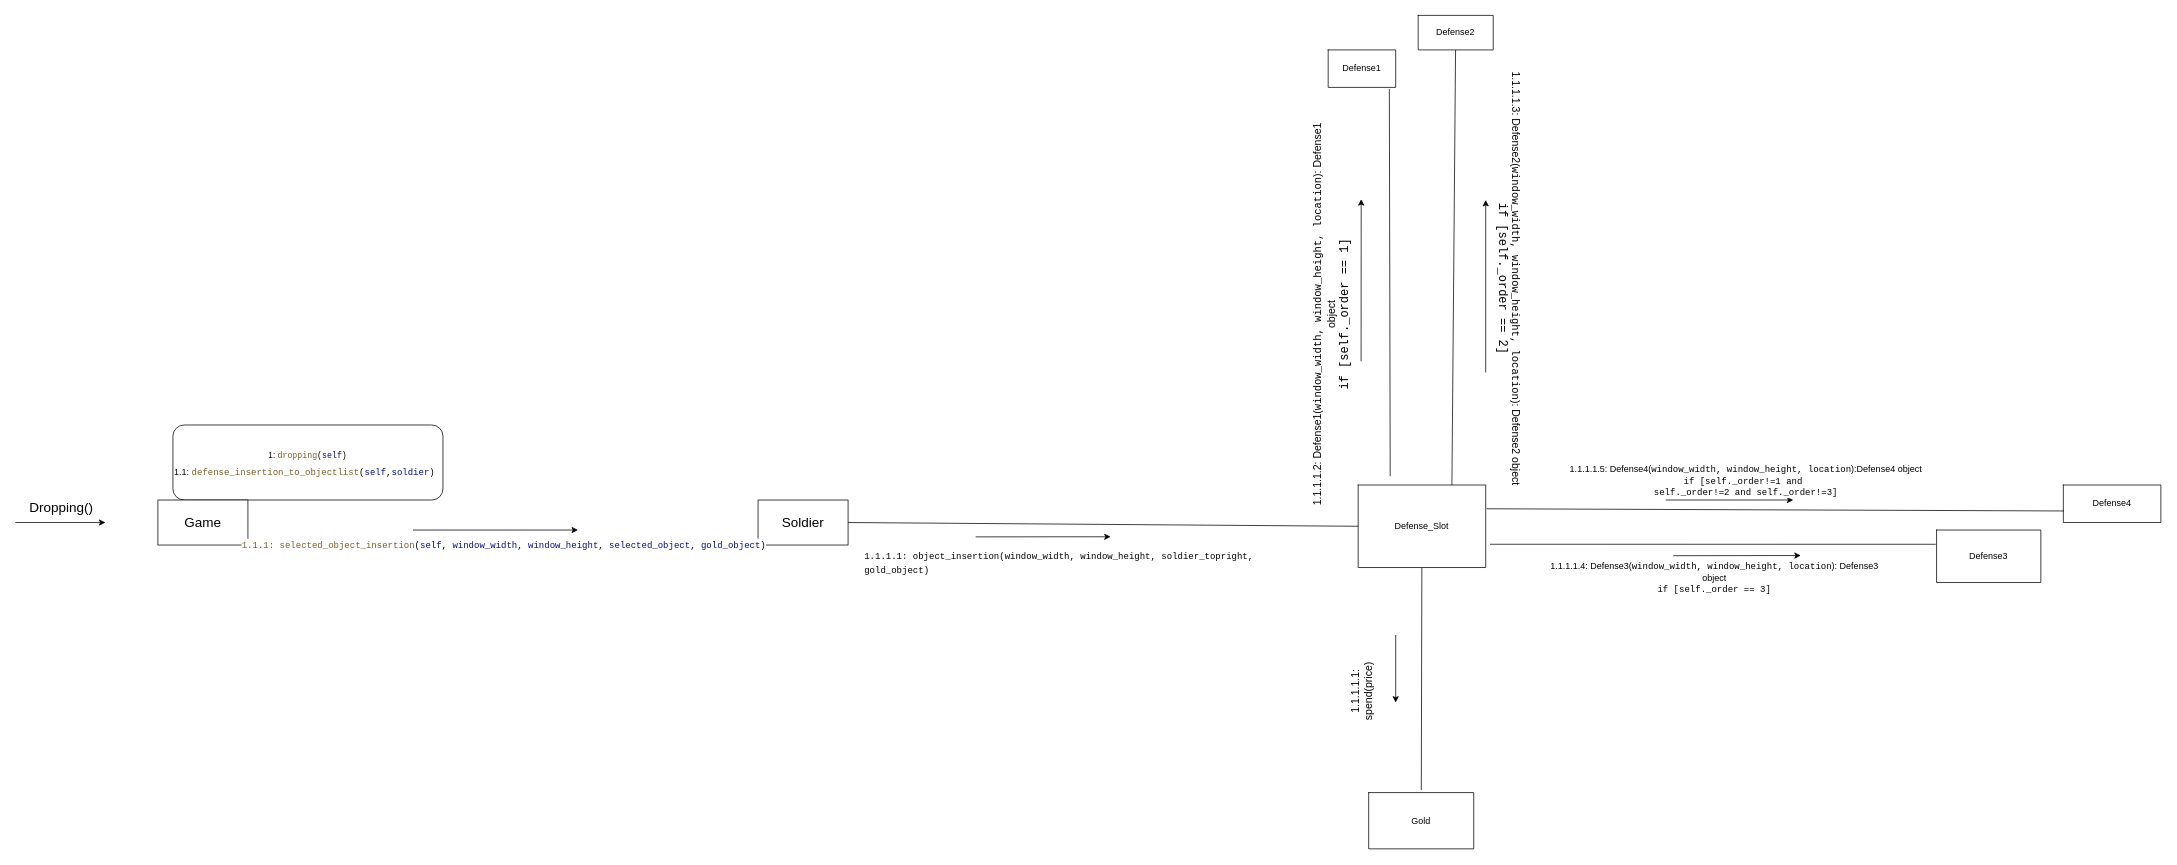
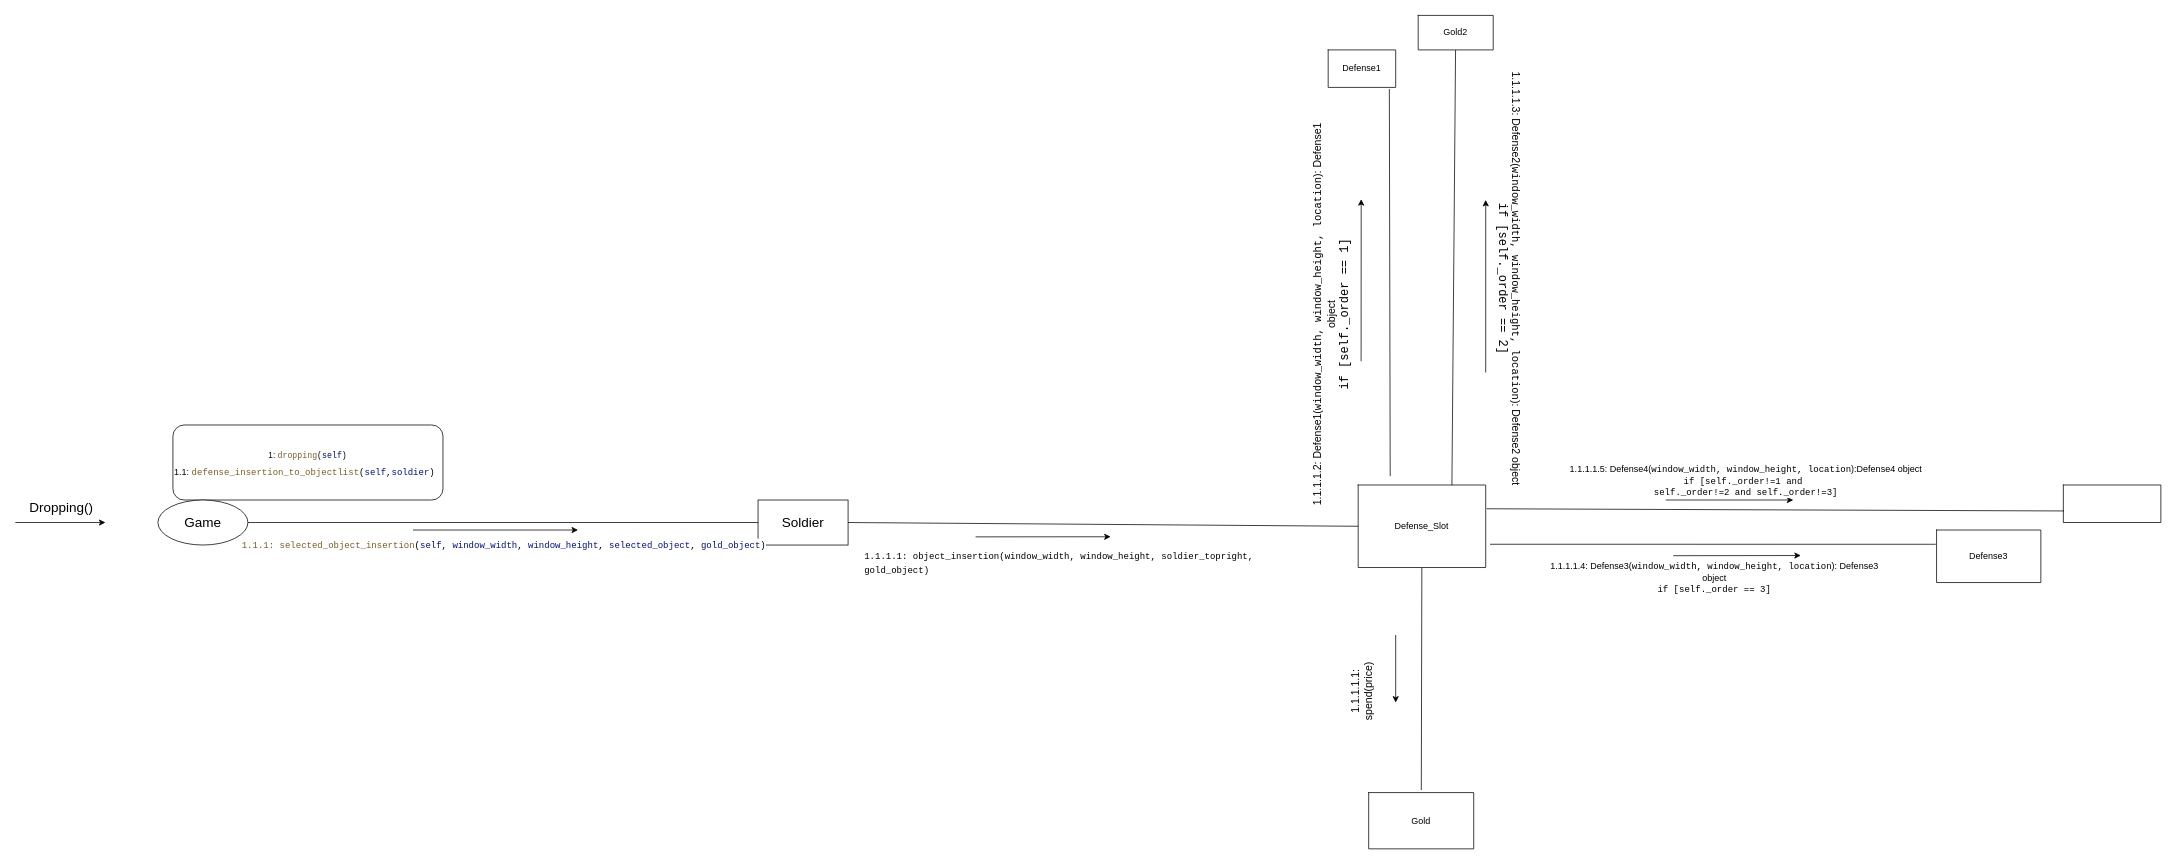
(1455, 33) -> (1455, 33)
(2112, 504) -> none
(203, 522) -> (203, 522)
none -> (503, 522)
